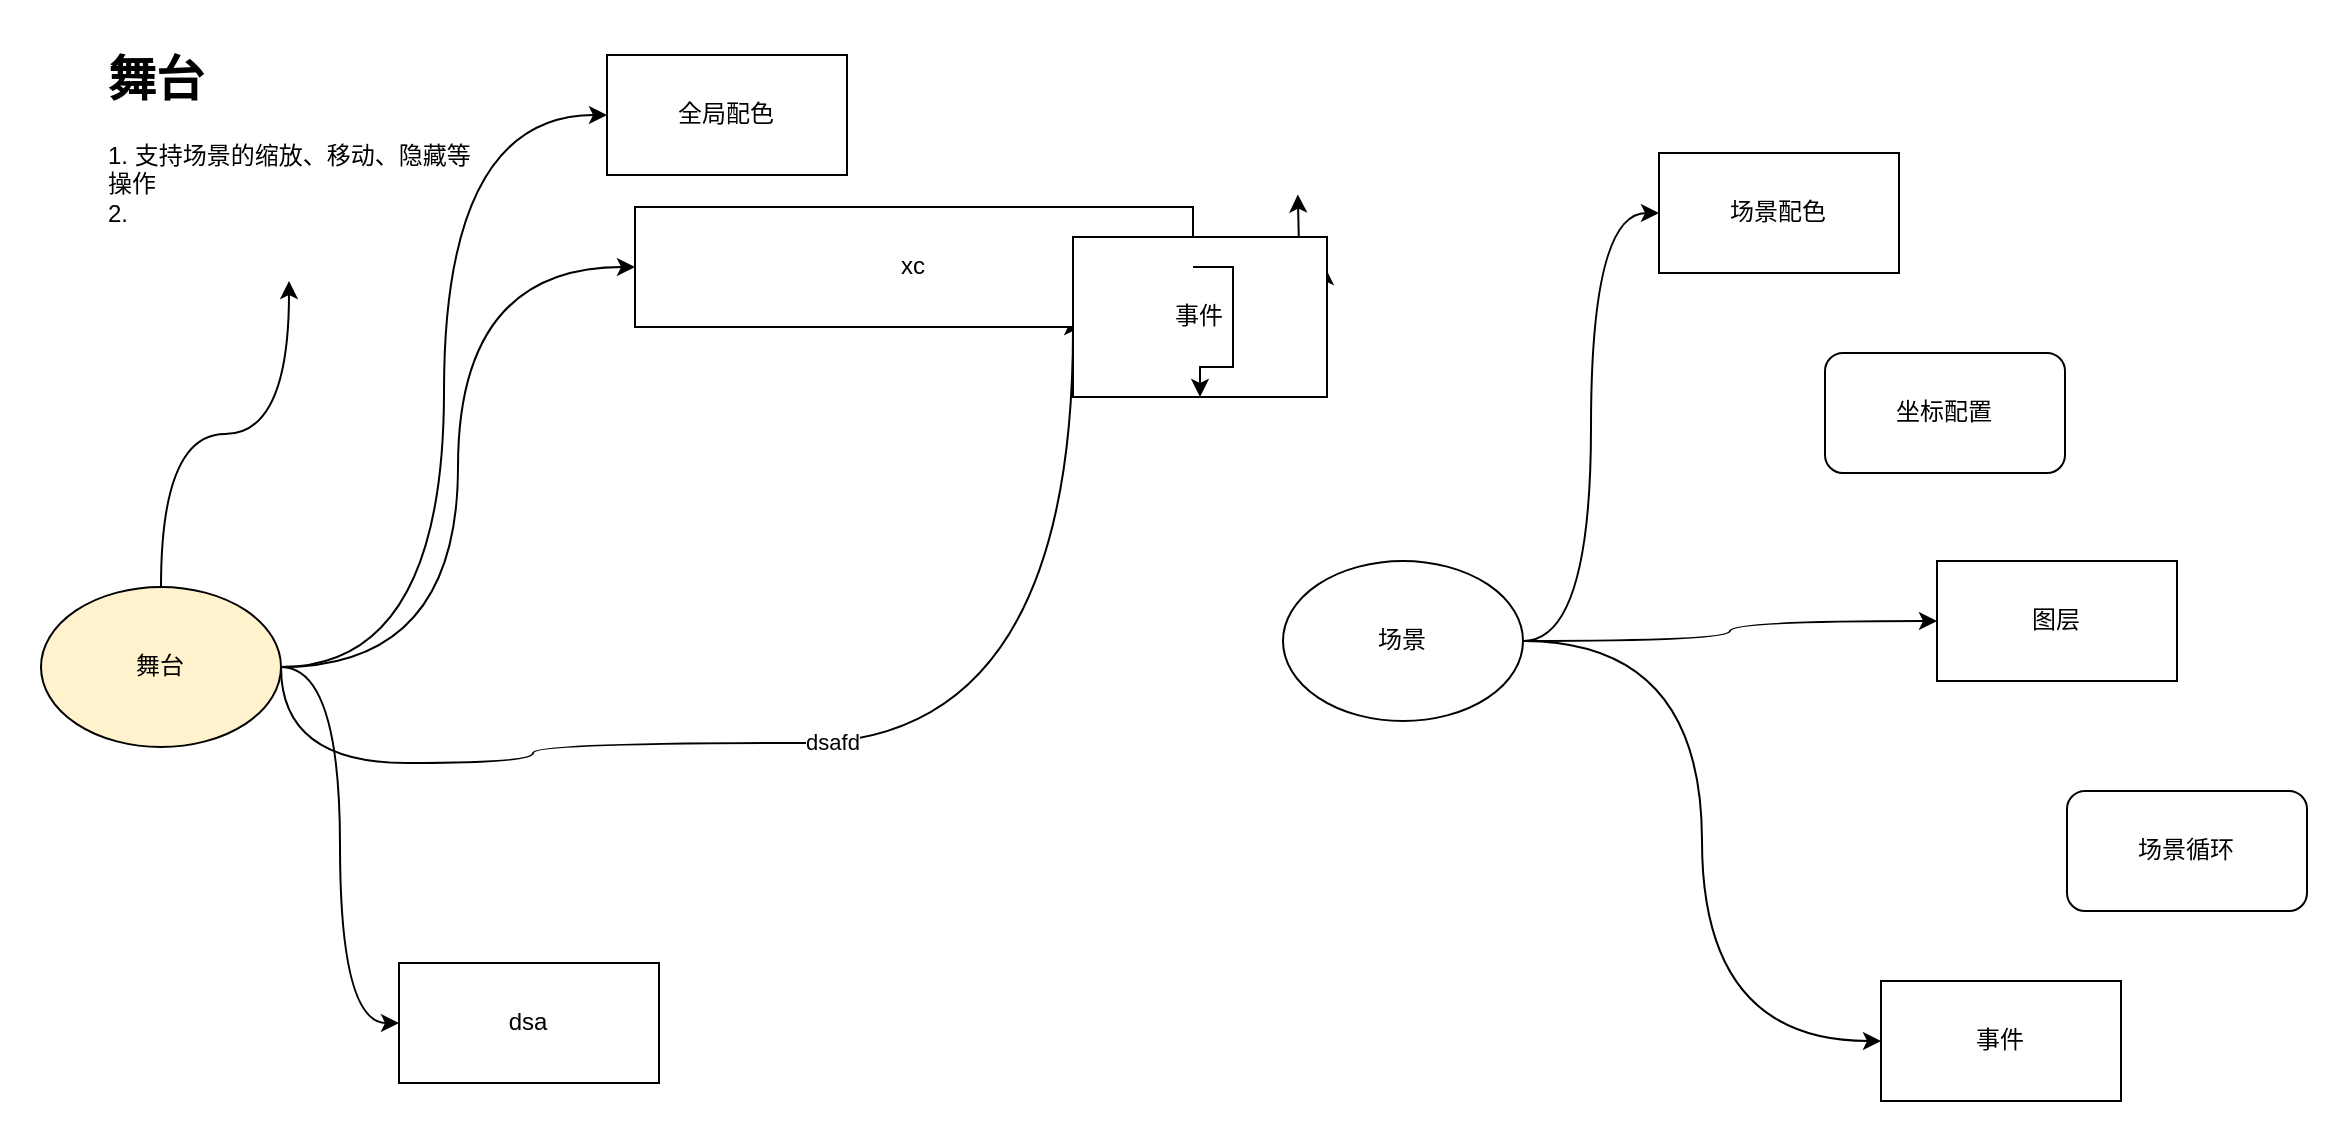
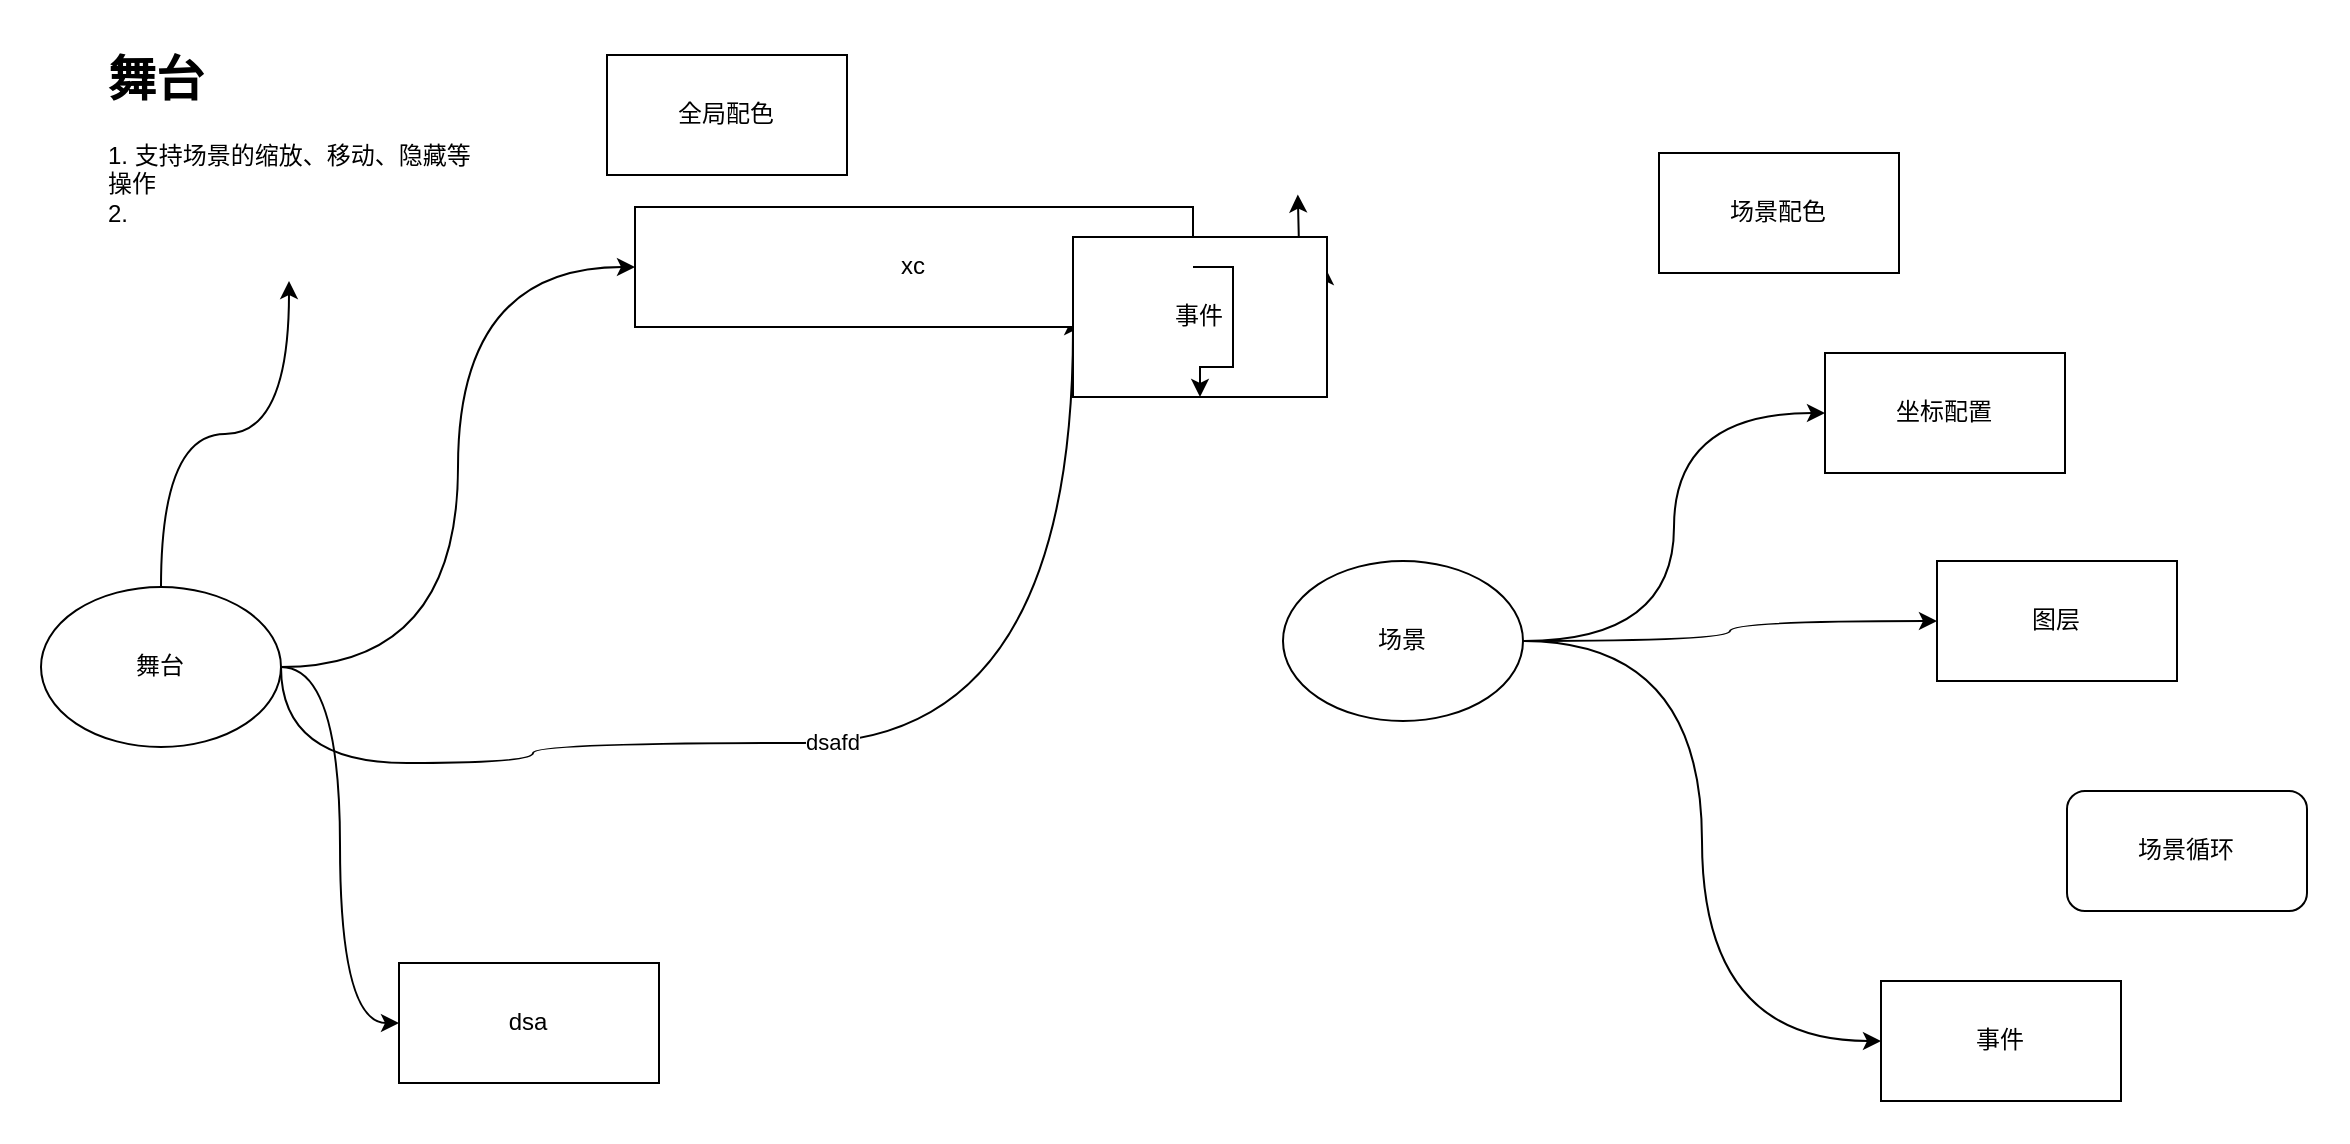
(444, 375) -> none
(1945, 413) -> (1945, 413)
(1591, 423) -> none
none -> (1675, 509)
(161, 667) -> (161, 667)
